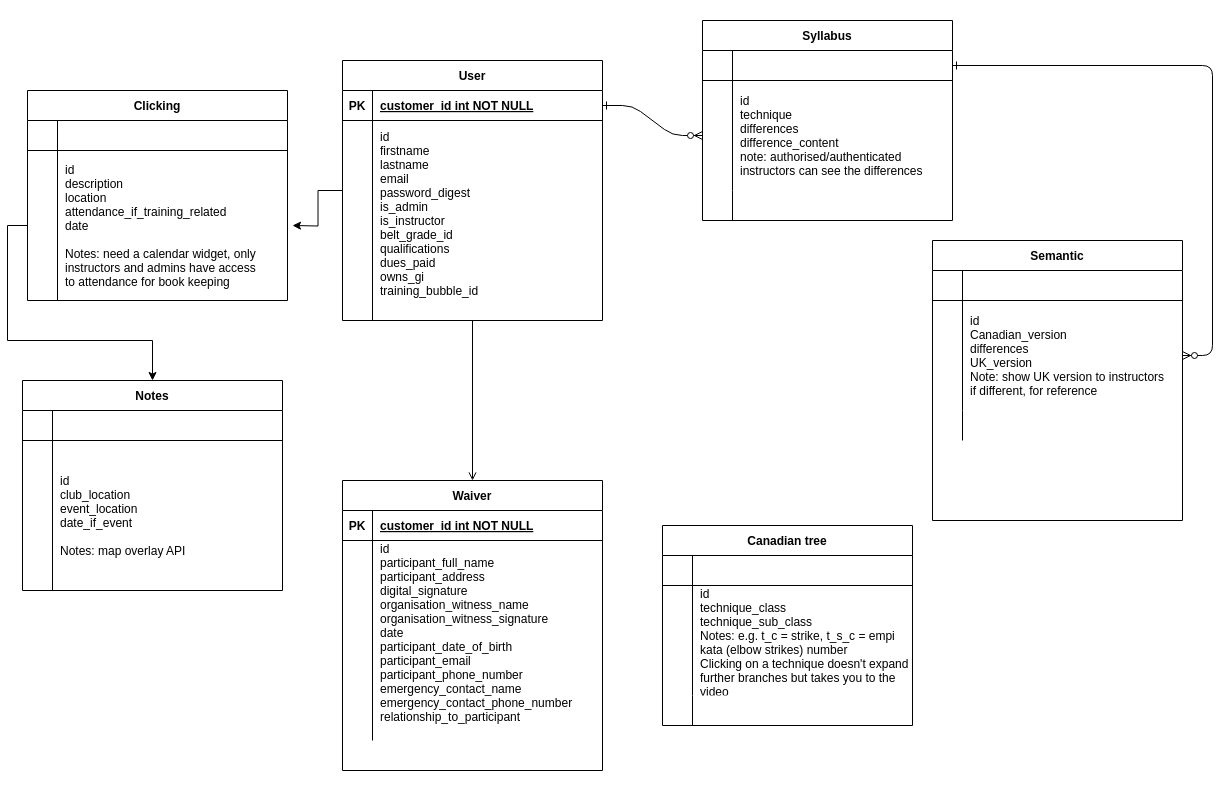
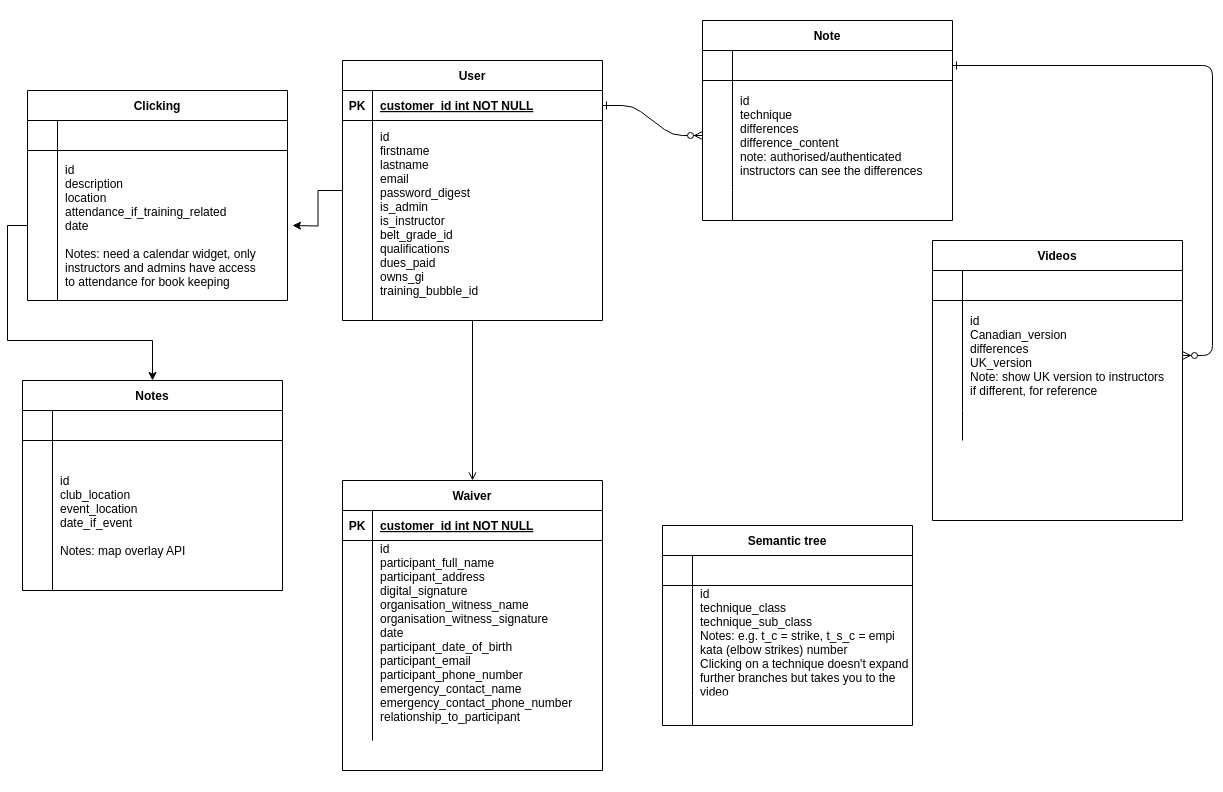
(827, 36) -> (827, 36)
(1057, 256) -> (1057, 256)
(787, 541) -> (787, 541)
